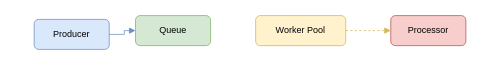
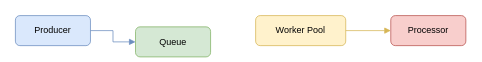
(173, 30) -> (173, 42)
(365, 30) -> (365, 30)
(72, 34) -> (53, 30)
